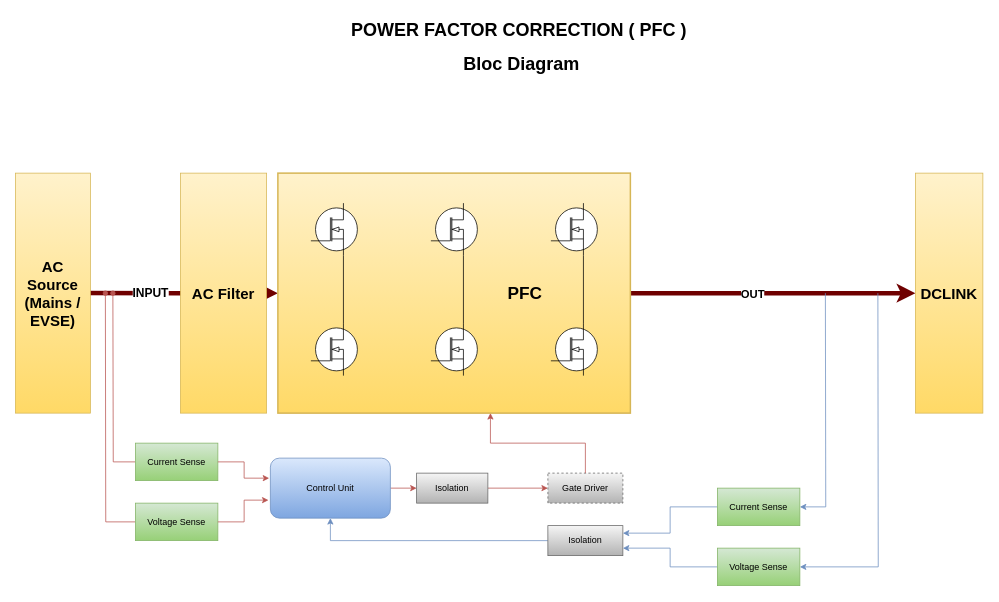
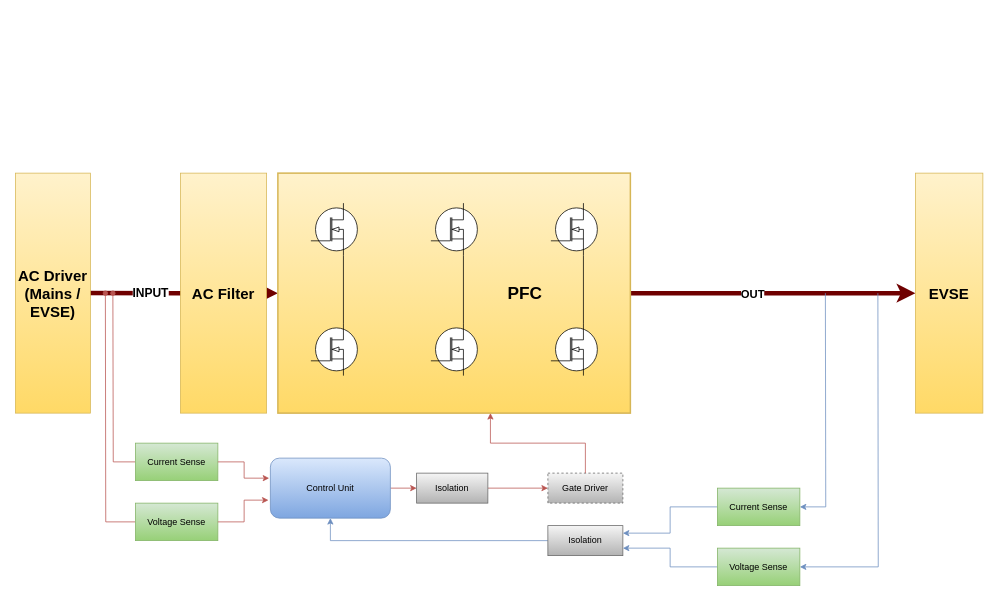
(522, 53) -> none
(53, 293) -> (53, 293)
(949, 293) -> (949, 293)
